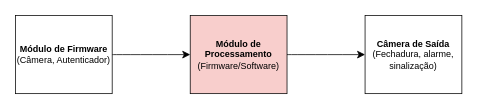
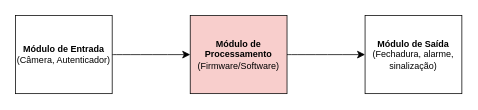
(64, 54) -> (64, 54)
(413, 54) -> (413, 54)
